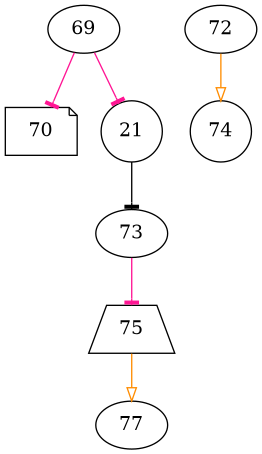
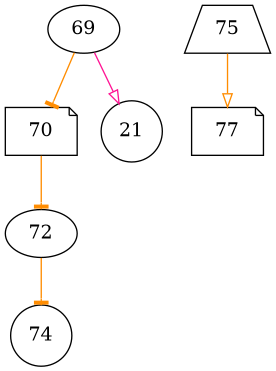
(221, 71) -> (41, 278)
(105, 75) -> (104, 72)
(64, 77) -> (64, 77)
none -> (41, 179)
(132, 234) -> none
(132, 425) -> (228, 131)
